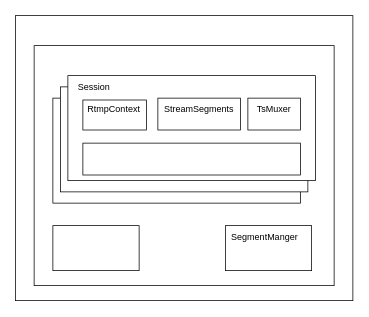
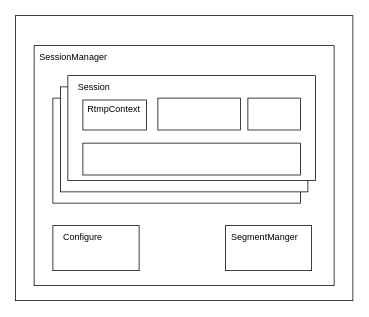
none -> (74, 57)
(199, 109) -> none
(274, 109) -> none
none -> (83, 237)
